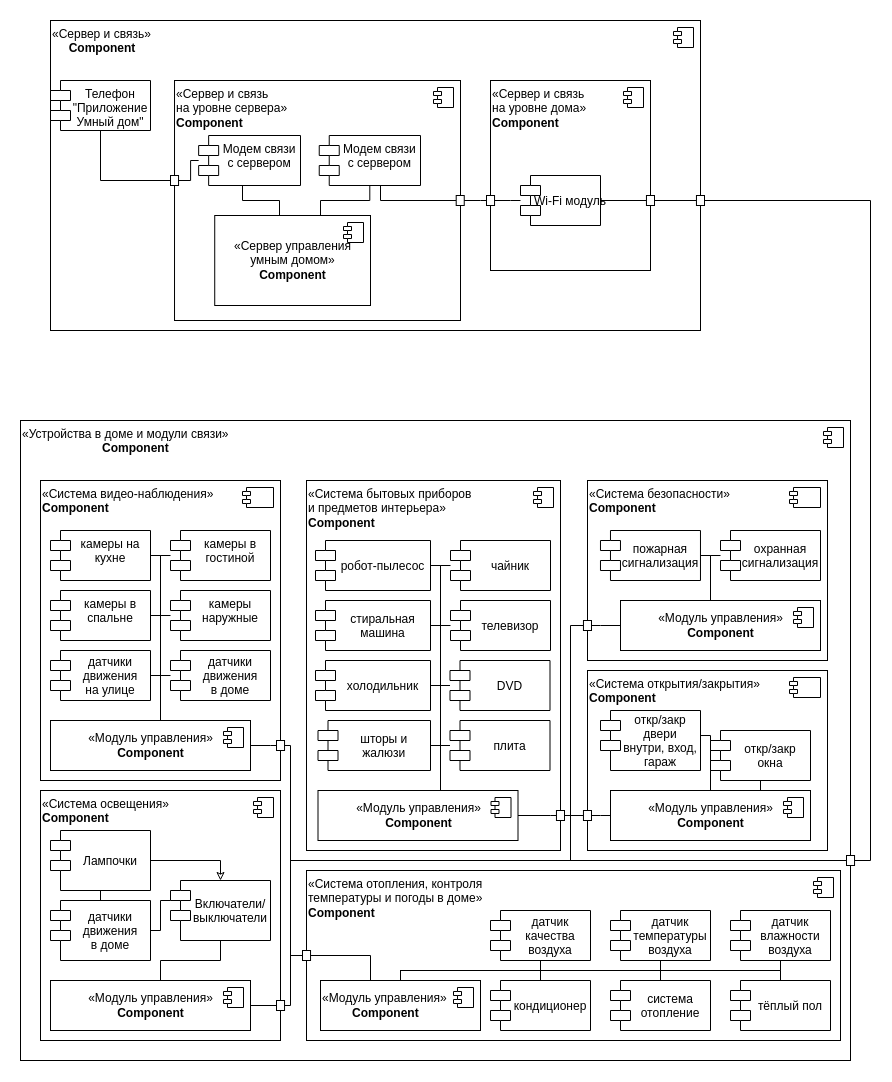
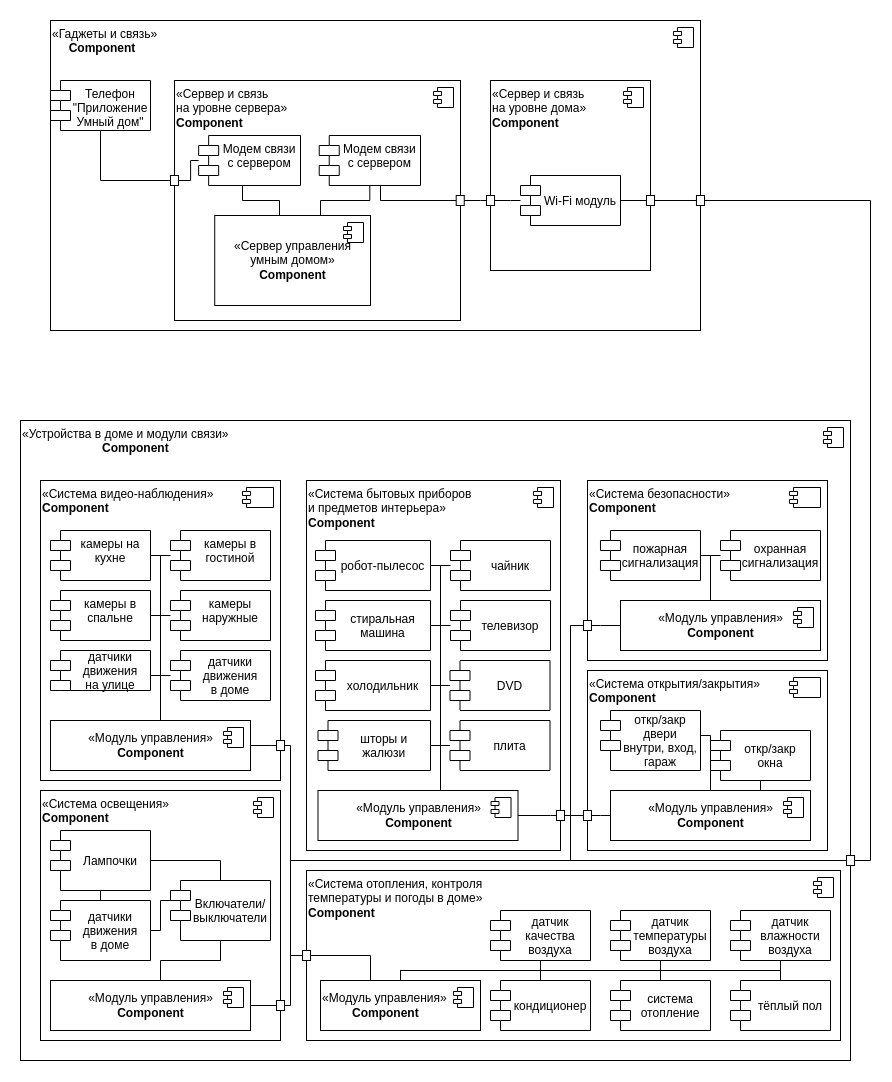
(103, 42) -> (107, 42)
(561, 201) -> (571, 201)
(101, 676) -> (101, 671)
(221, 872) -> (221, 875)
